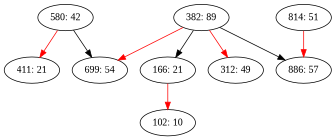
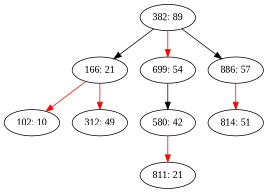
(304, 40) -> (236, 93)
(81, 41) -> (168, 93)
(216, 41) -> (100, 93)
(32, 70) -> (168, 175)
